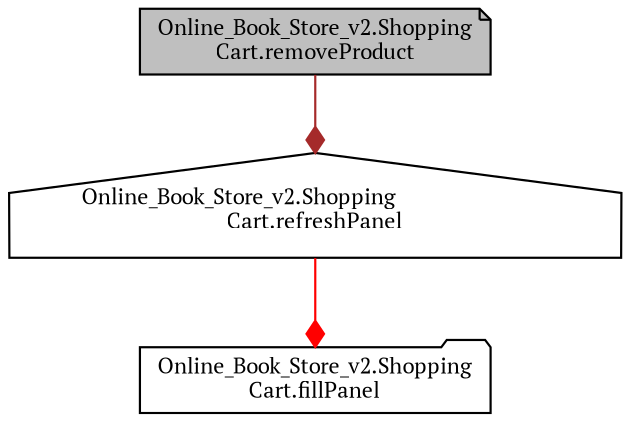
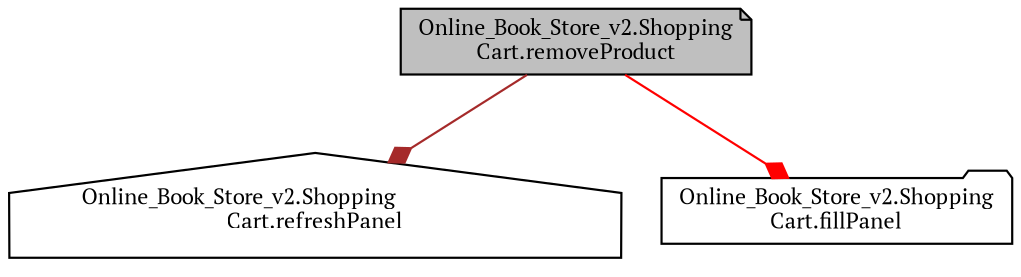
(315, 289) -> (695, 119)
